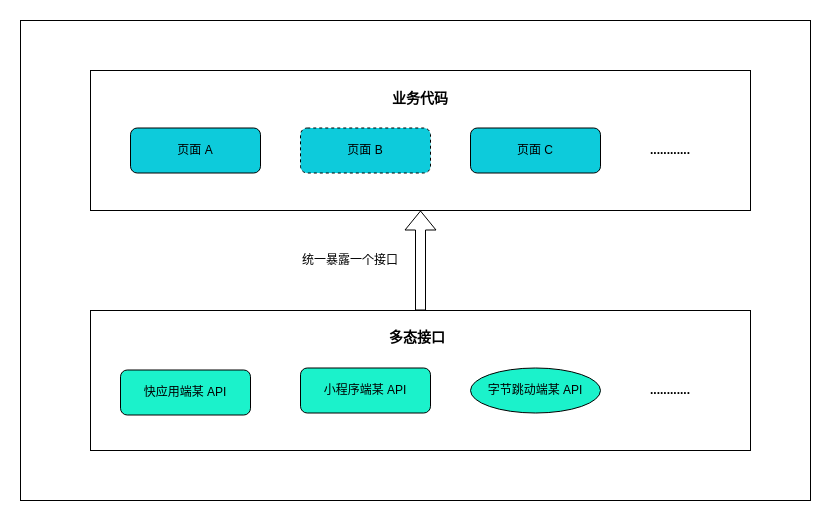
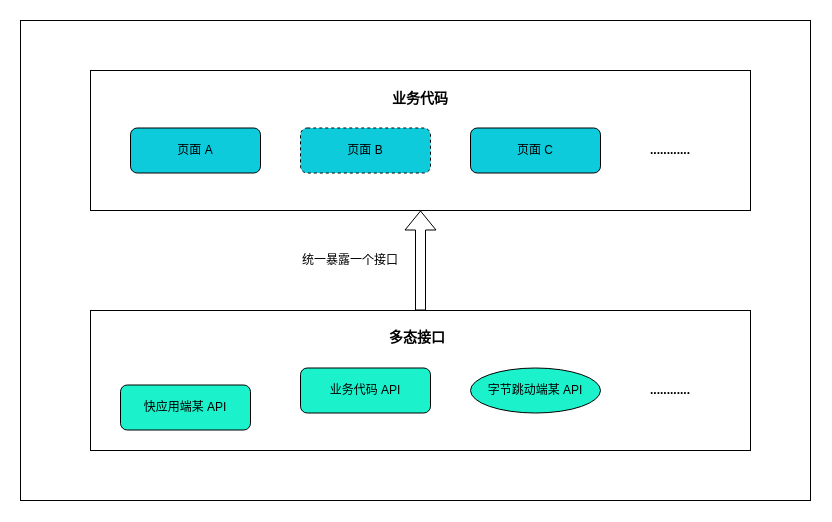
(366, 391) -> (366, 391)
(186, 393) -> (186, 408)
